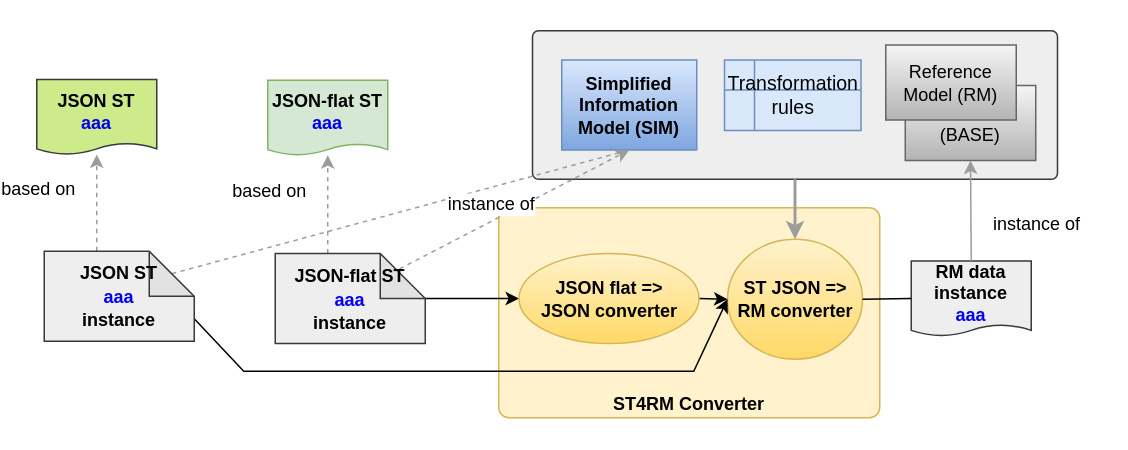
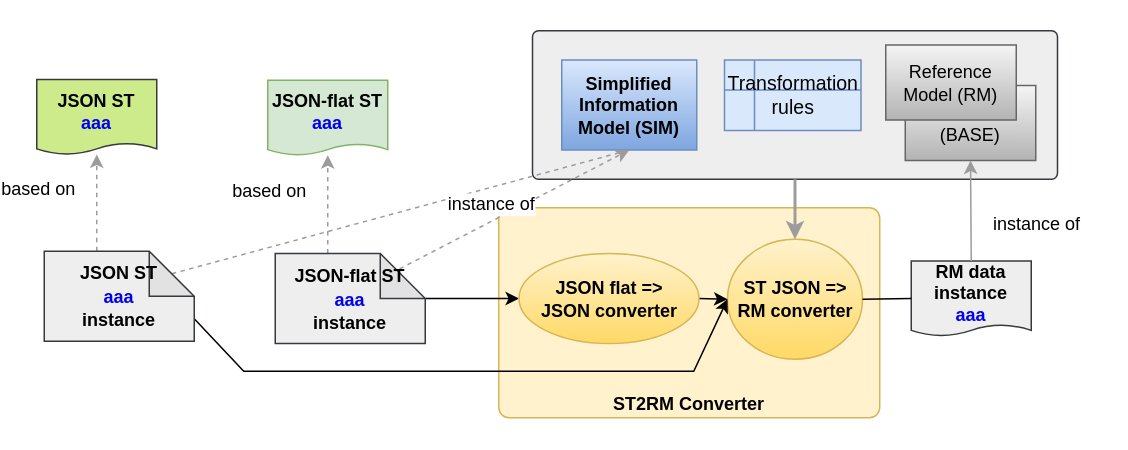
(689, 402) -> (689, 402)
